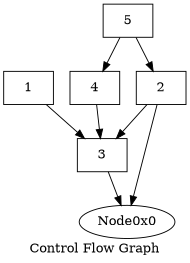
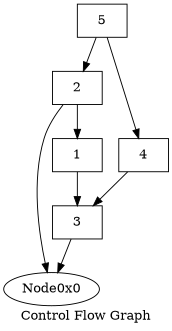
(135, 118) -> (77, 117)
